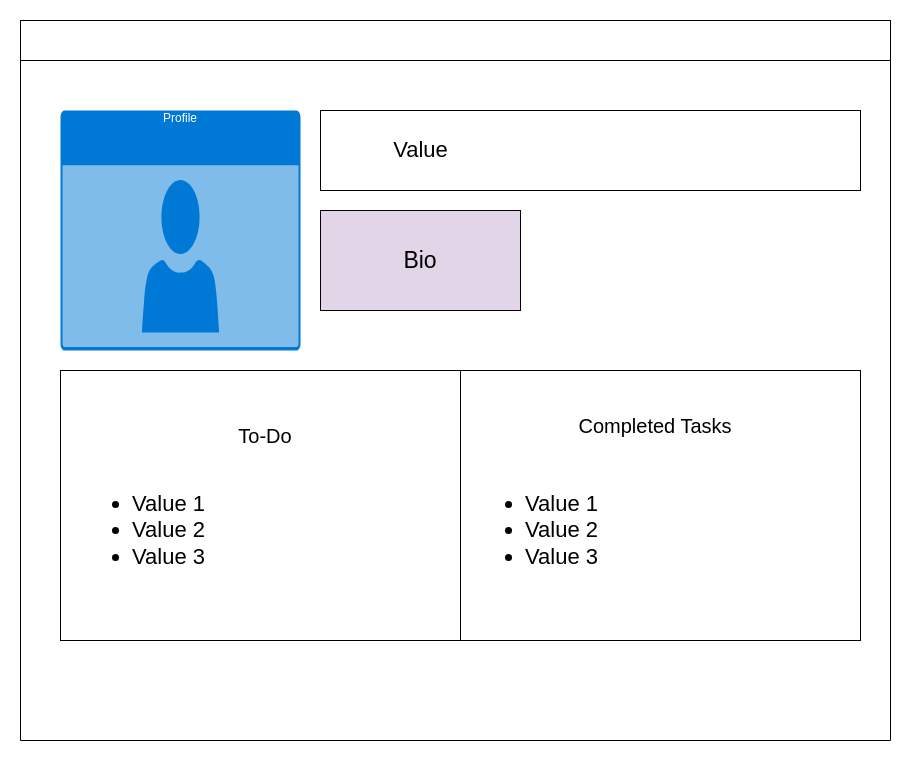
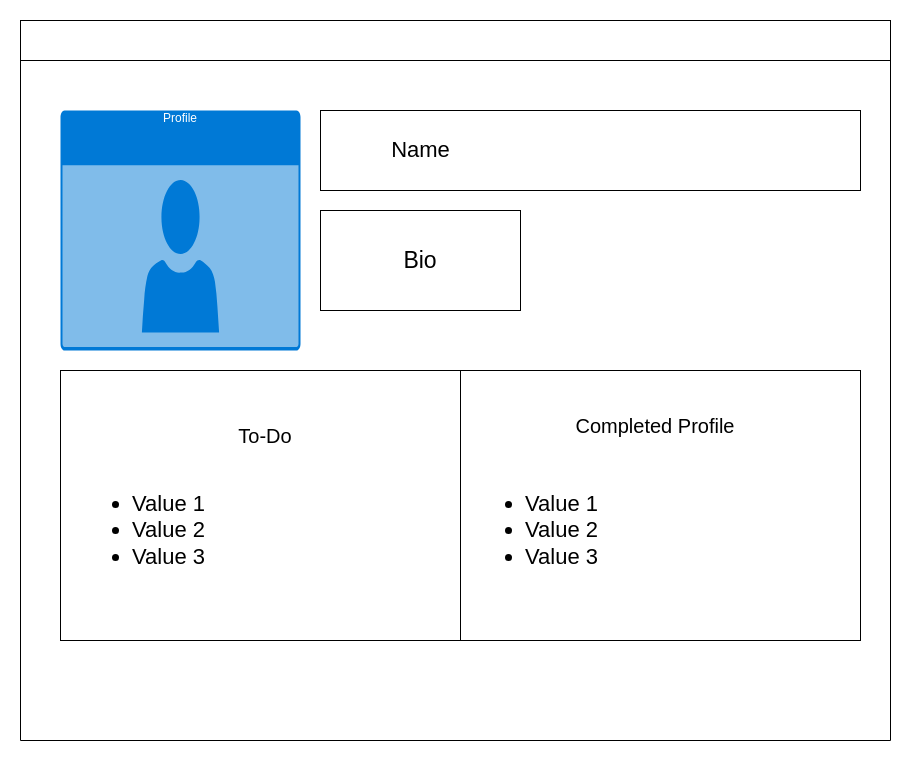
(421, 151) -> (421, 151)
(421, 261) -> (421, 261)
(656, 426) -> (656, 426)
